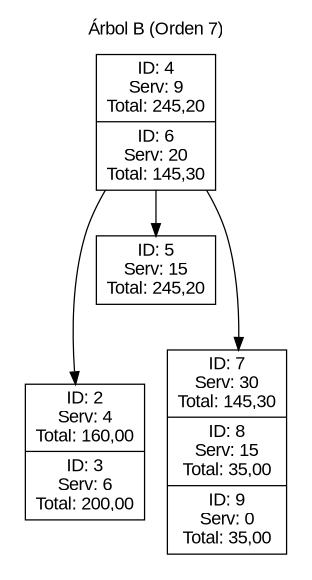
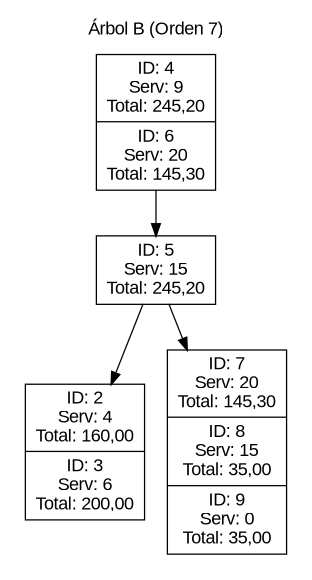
(233, 261) -> (176, 321)
(76, 278) -> (130, 338)
(227, 383) -> (227, 383)
